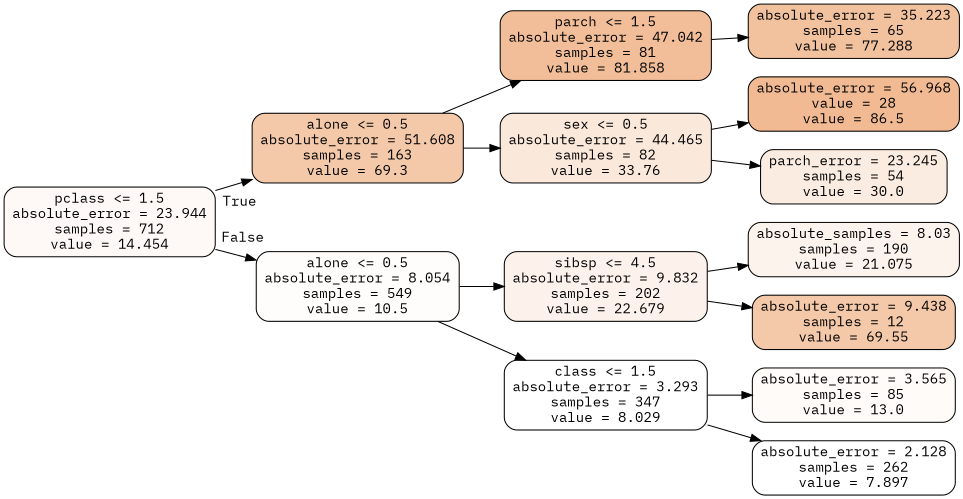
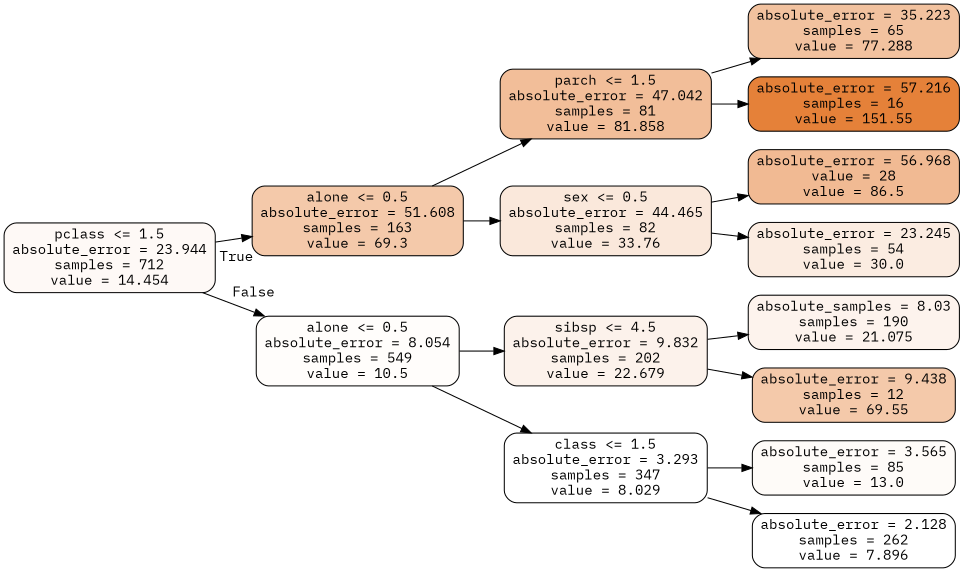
none -> (854, 104)
(854, 177) -> (854, 250)
(854, 468) -> (854, 541)
